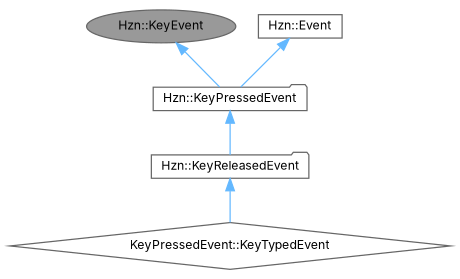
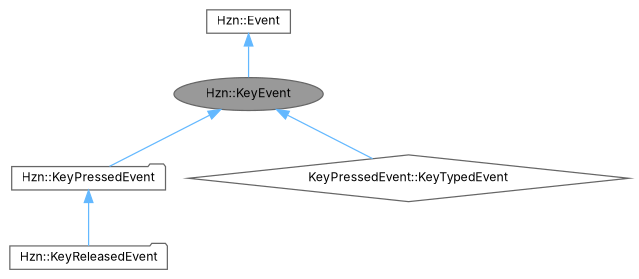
(261, 67) -> (249, 62)
(230, 207) -> (330, 137)
